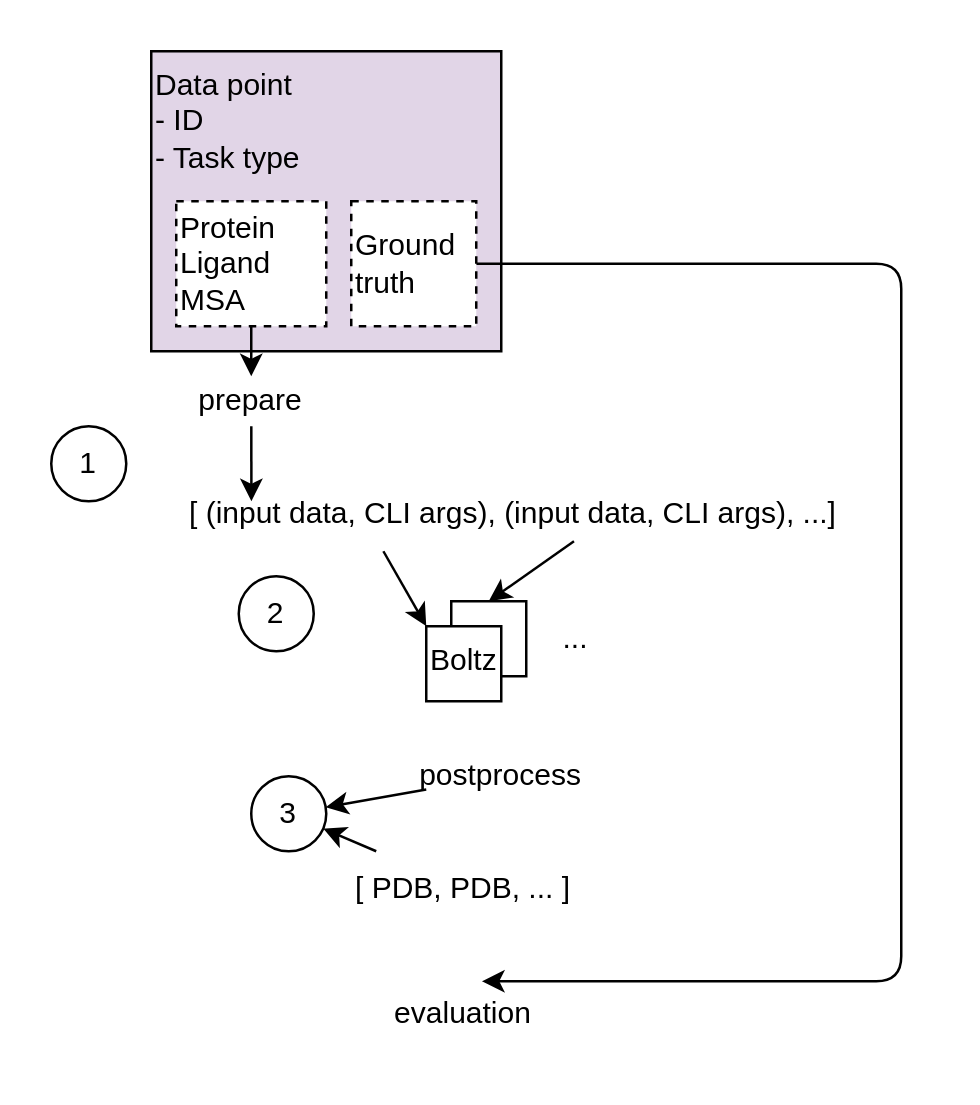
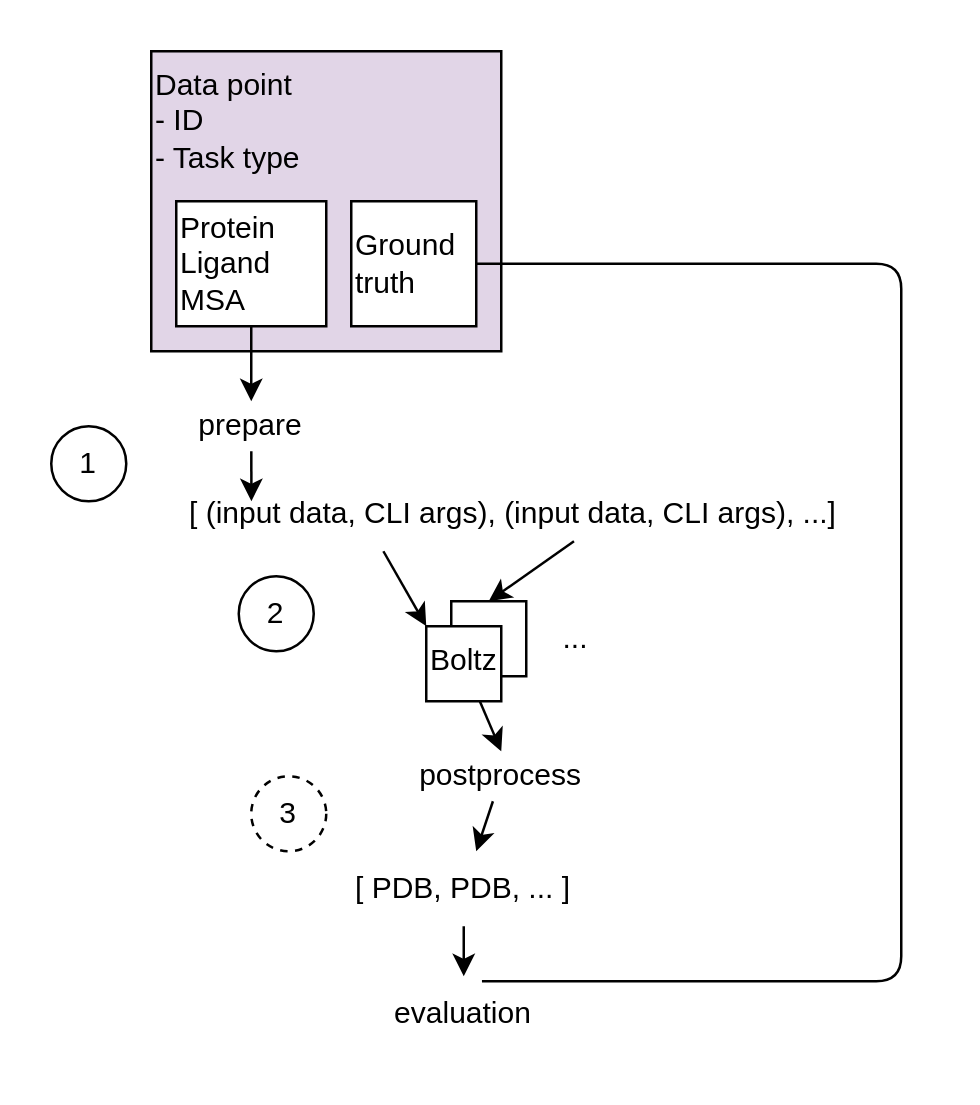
(251, 264) -> (251, 264)
(414, 264) -> (414, 264)
(251, 401) -> (251, 426)
none -> (487, 719)
(384, 797) -> (487, 819)
(289, 814) -> (289, 814)
(358, 843) -> (464, 943)
(500, 981) -> (492, 981)
